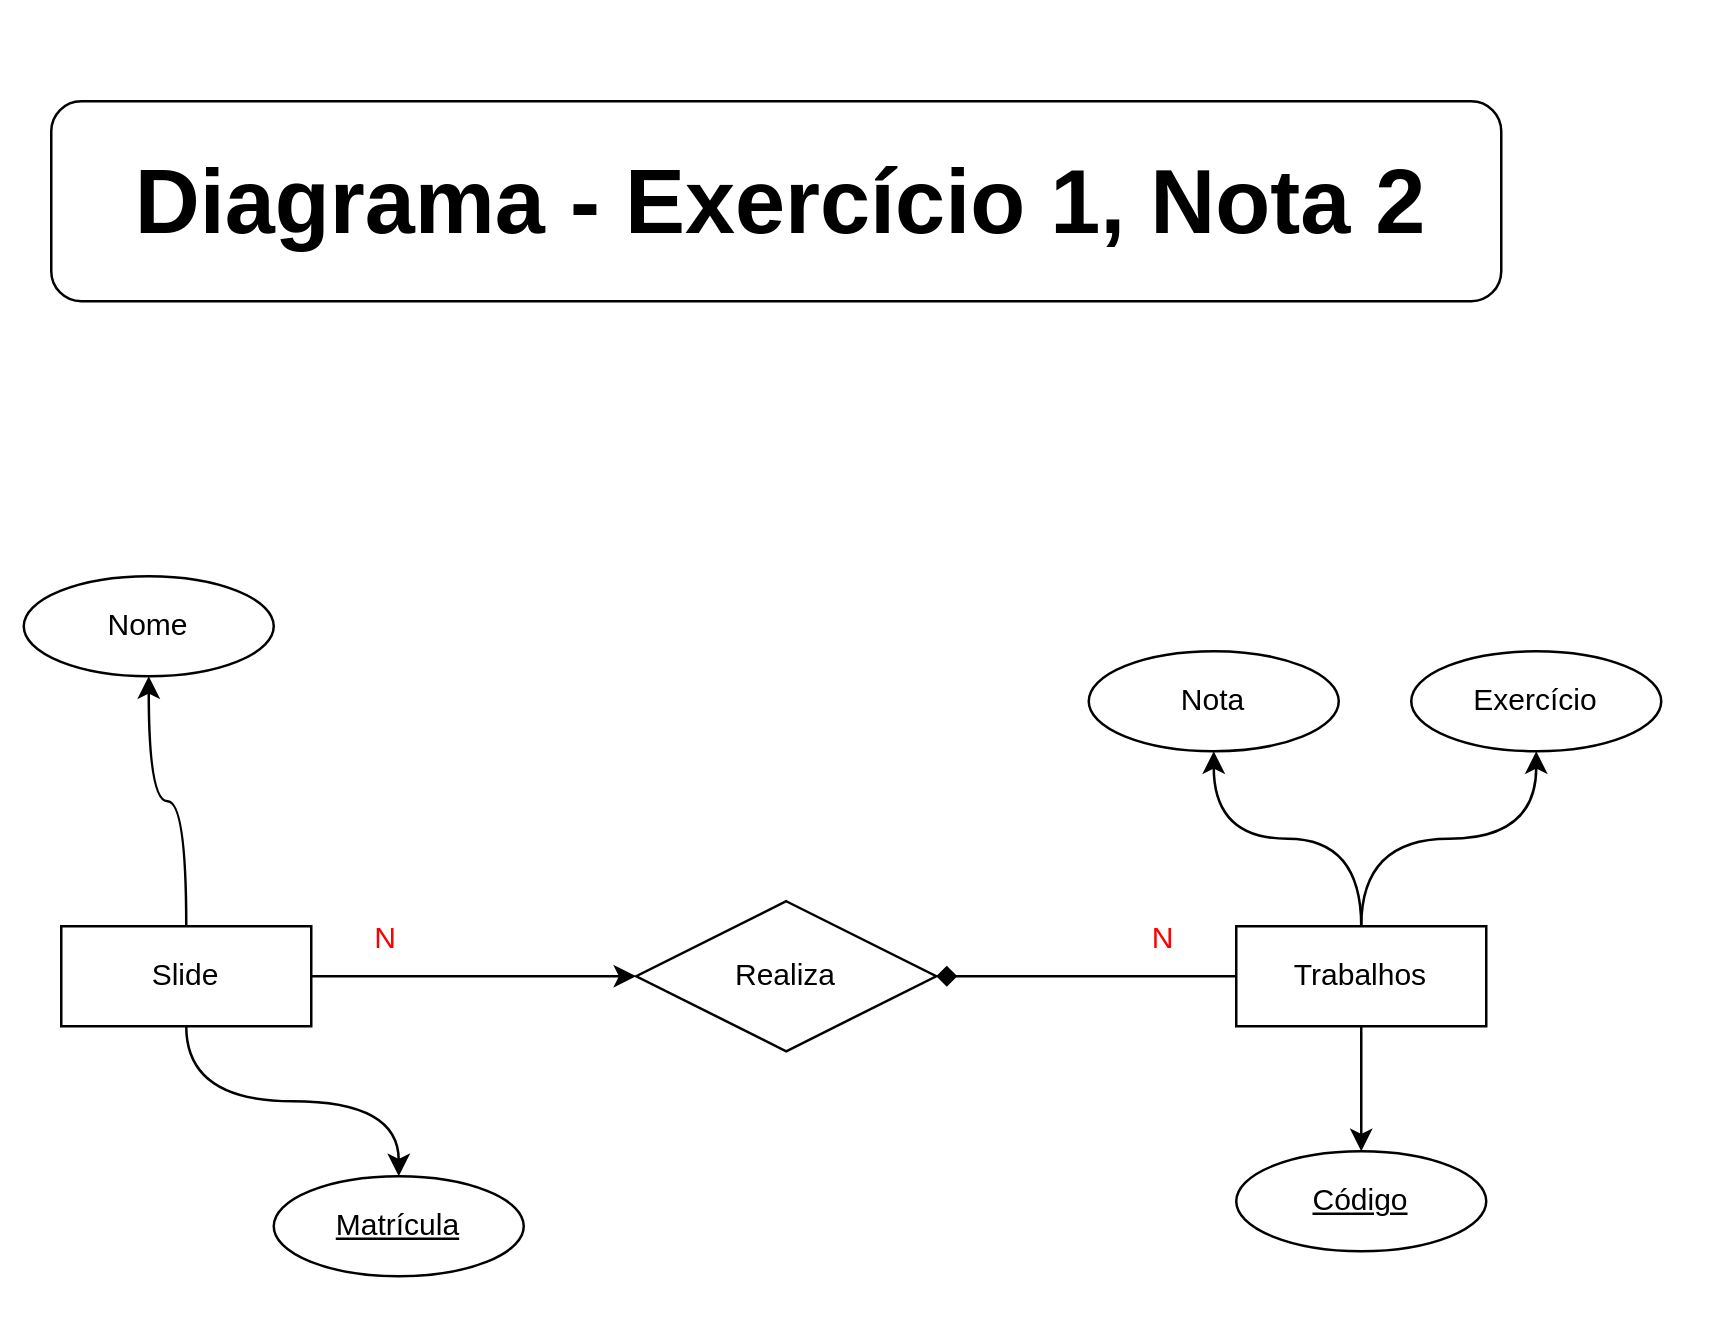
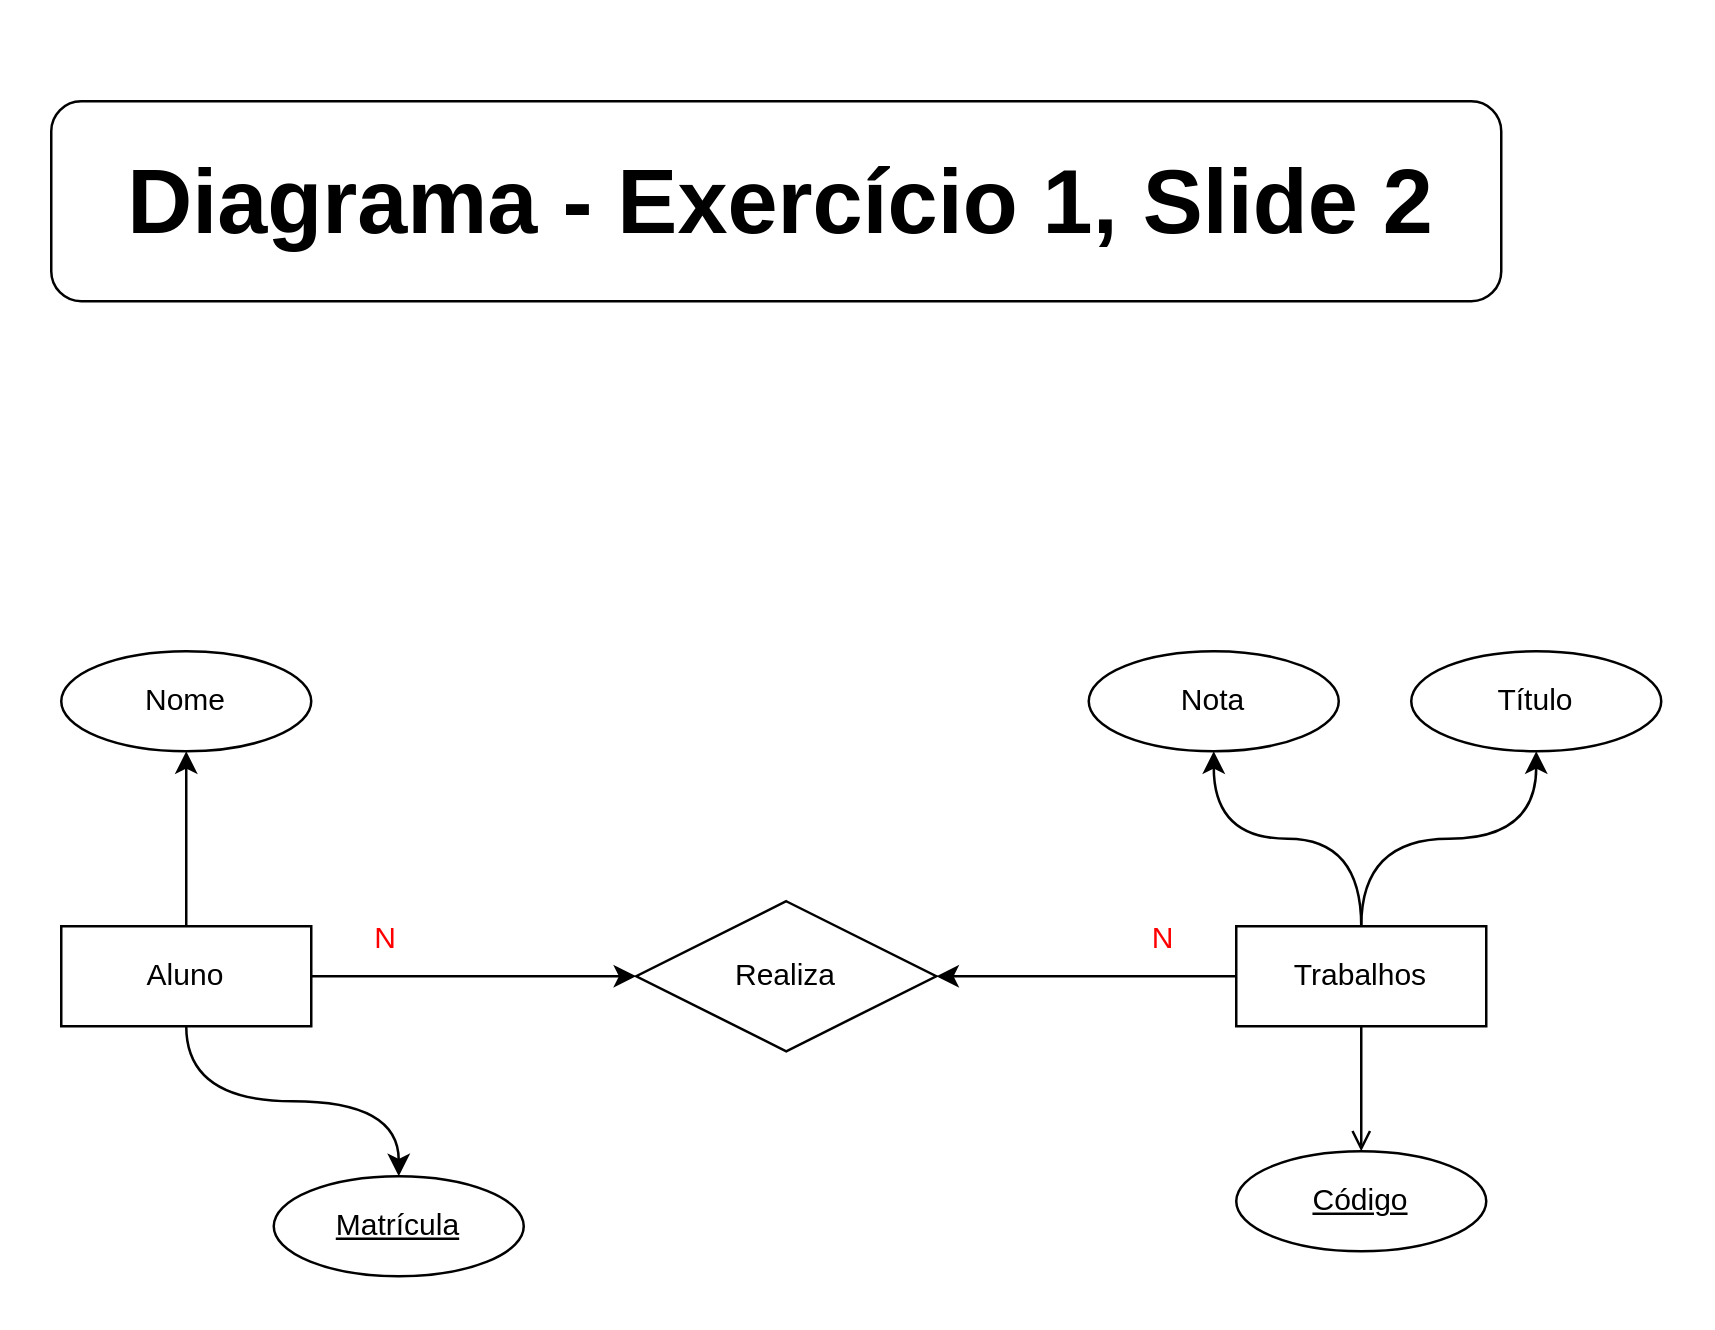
(781, 201) -> (781, 201)
(149, 626) -> (186, 701)
(1536, 701) -> (1536, 701)
(186, 976) -> (186, 976)
(957, 976) -> (955, 976)
(1361, 1133) -> (1361, 1137)
